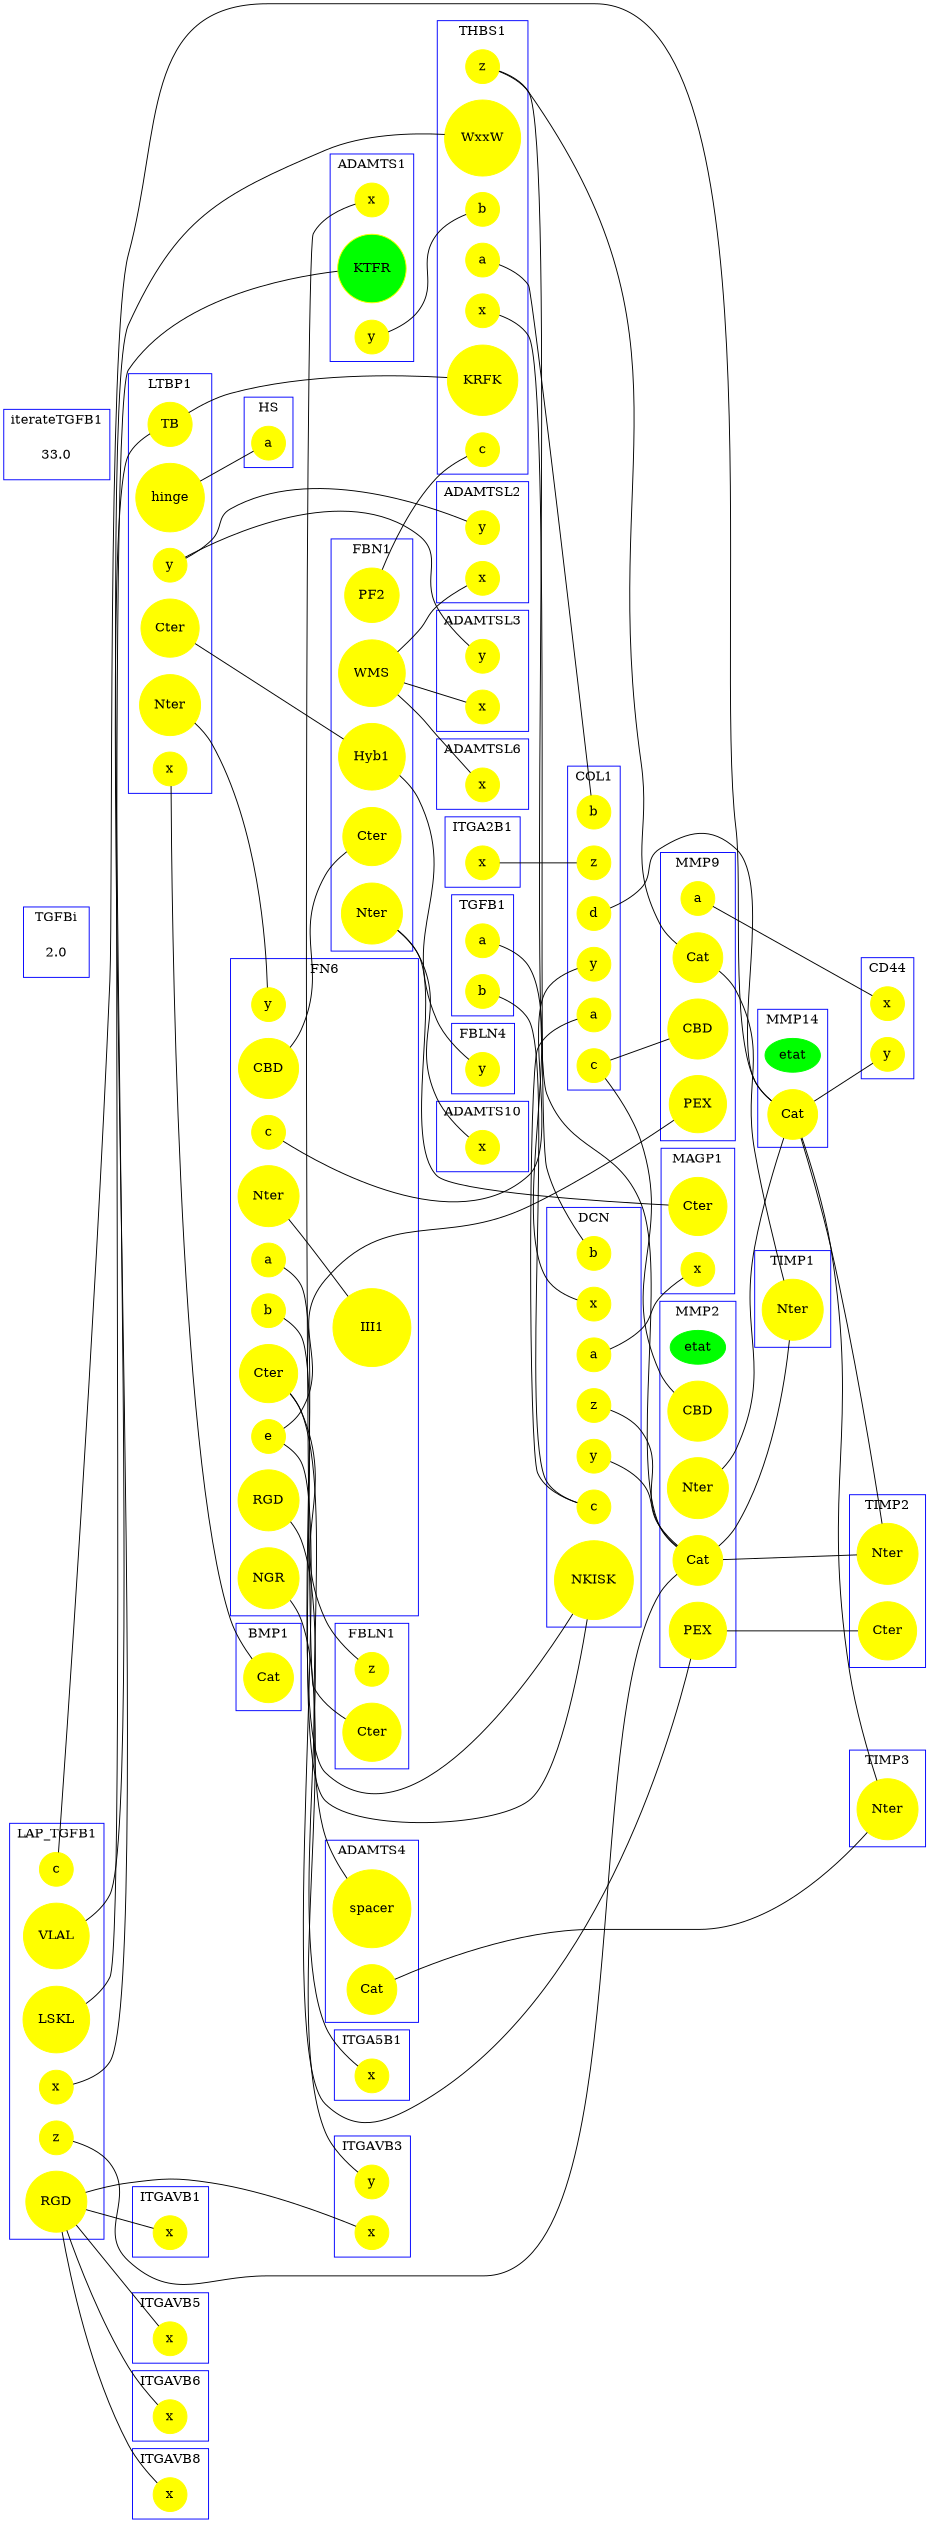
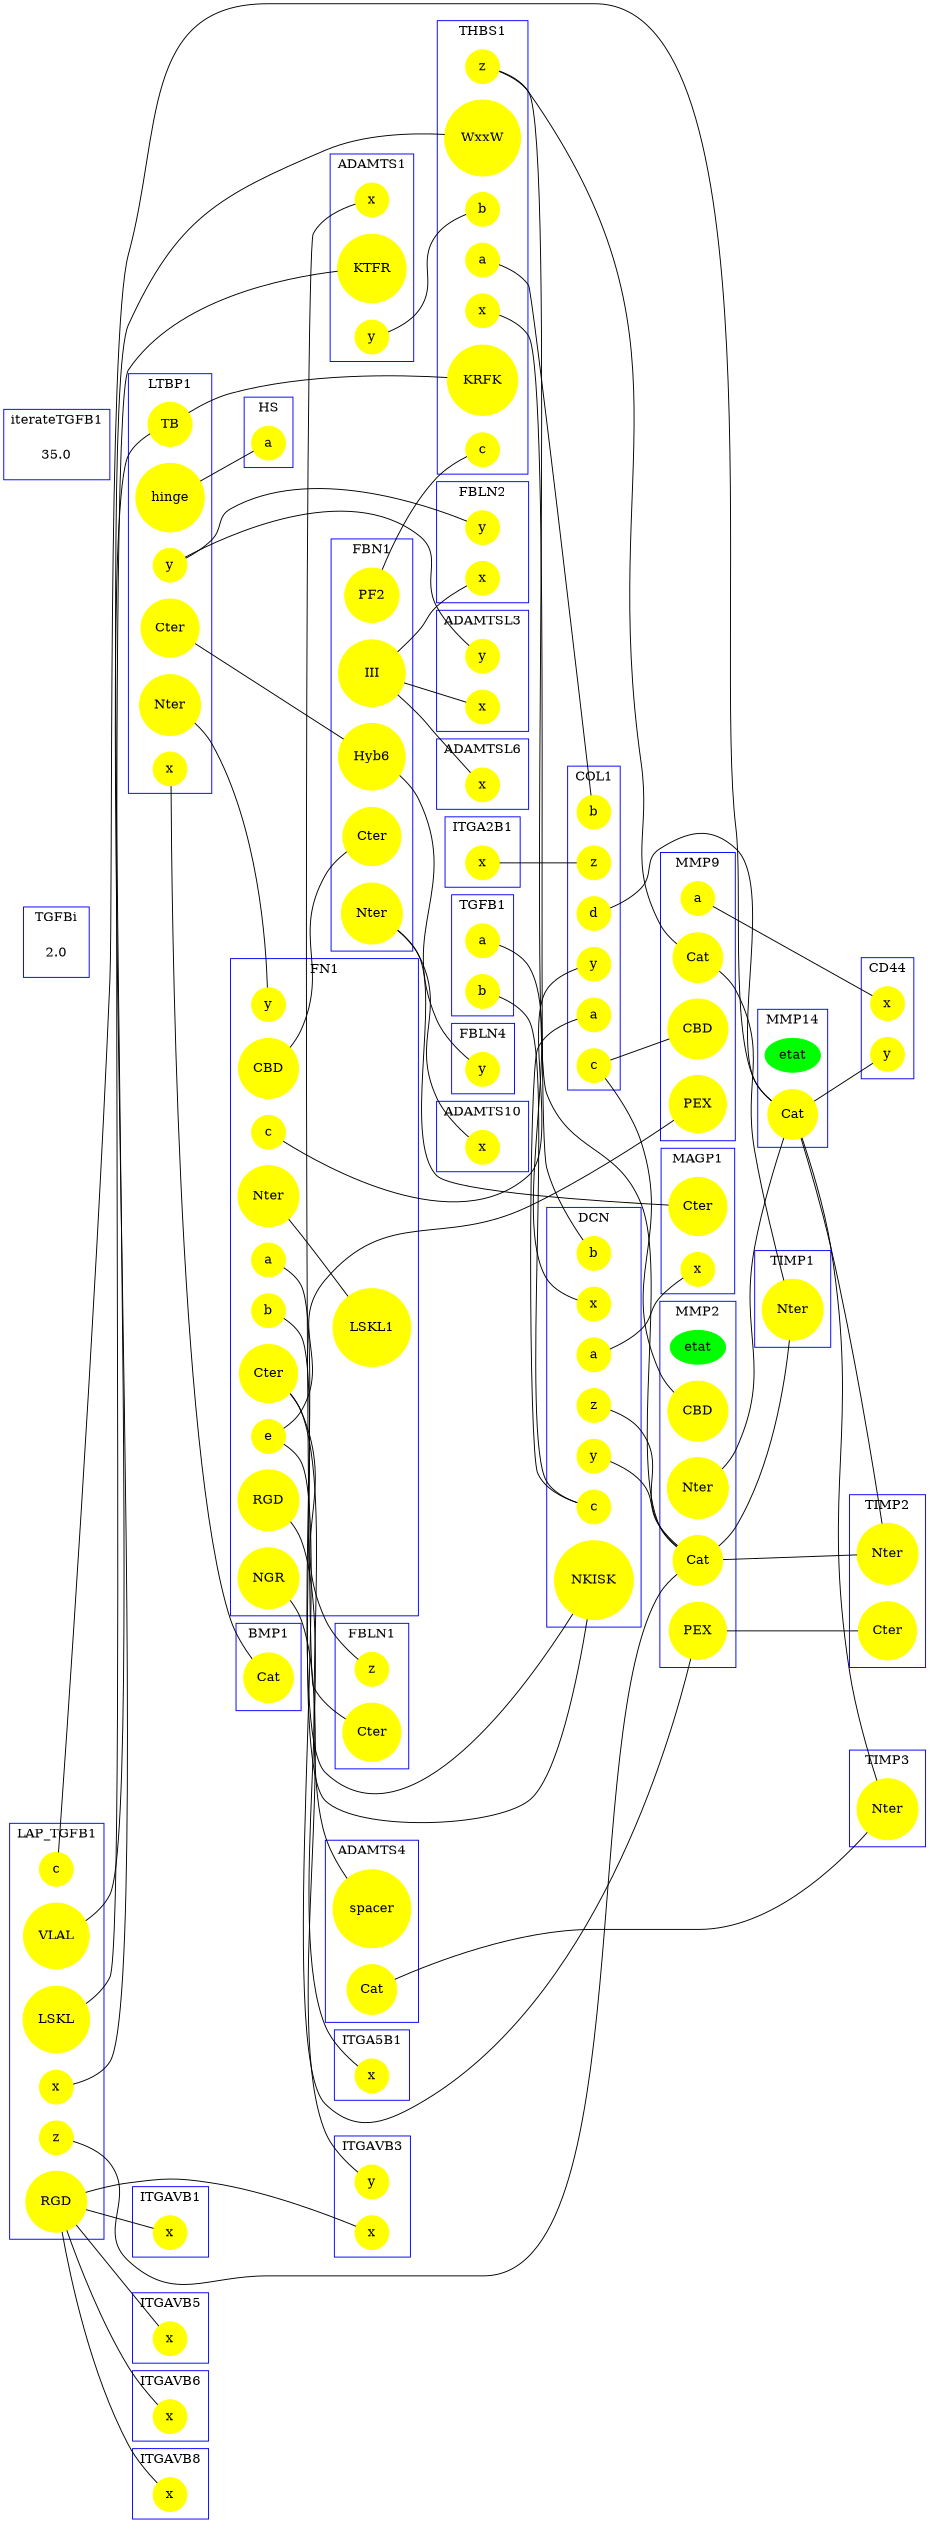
(372, 269) -> (372, 269)
(56, 455) -> (56, 455)
(483, 492) -> (483, 492)
(372, 673) -> (372, 673)
(372, 757) -> (372, 757)
(324, 969) -> (324, 969)
(372, 1328) -> (372, 1328)
